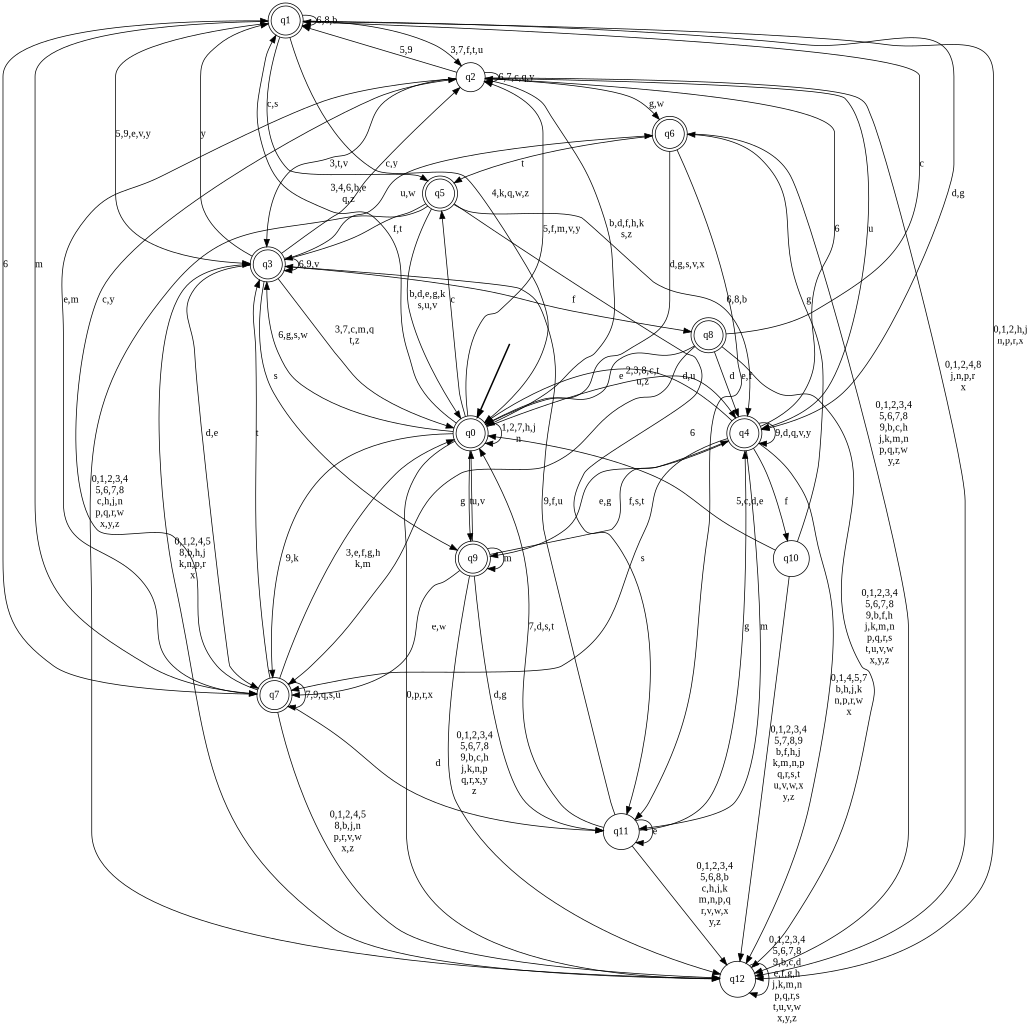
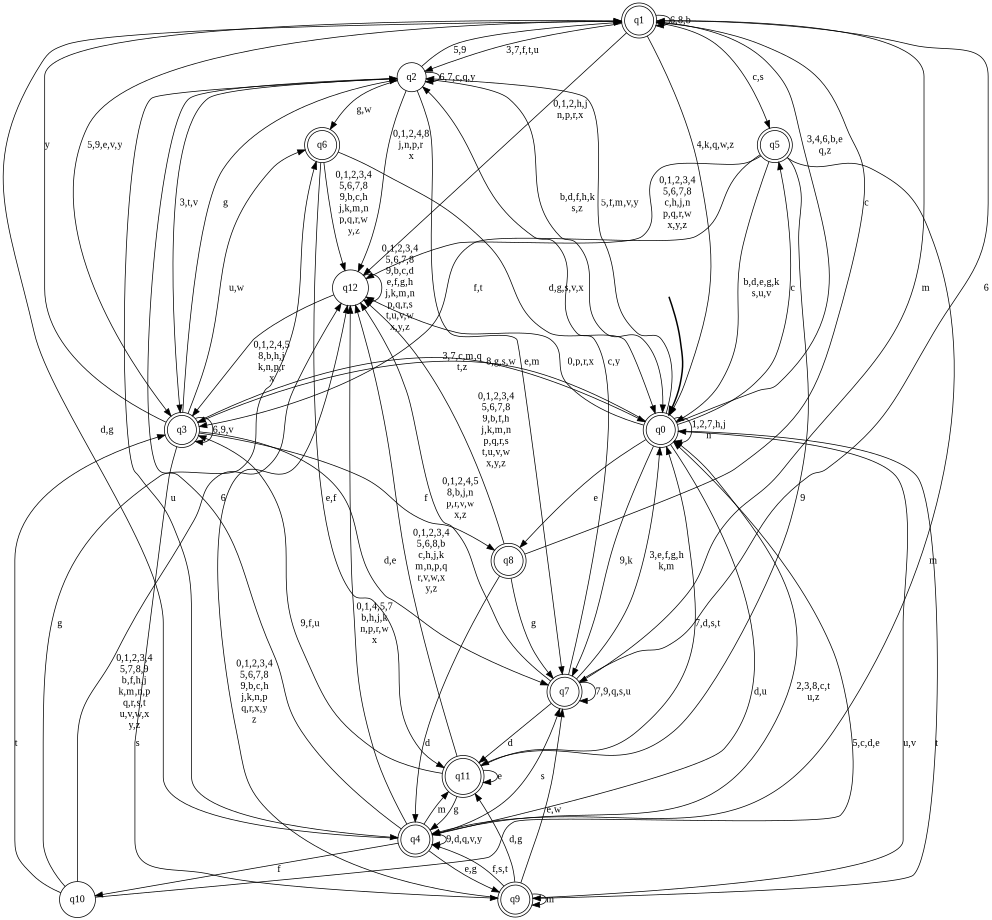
(826, 45) -> (18, 267)
(555, 151) -> none
(392, 164) -> (226, 203)
(737, 300) -> (934, 561)
(293, 335) -> (501, 362)
(598, 395) -> (582, 486)
(693, 433) -> (803, 498)
(256, 483) -> (15, 637)
(621, 832) -> (463, 776)
